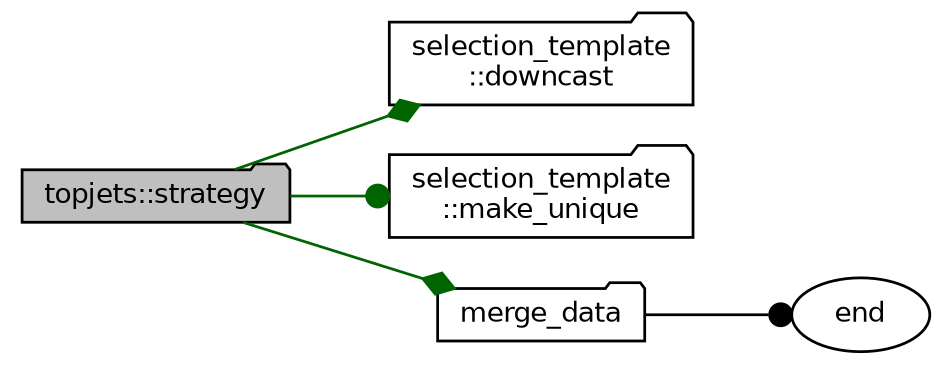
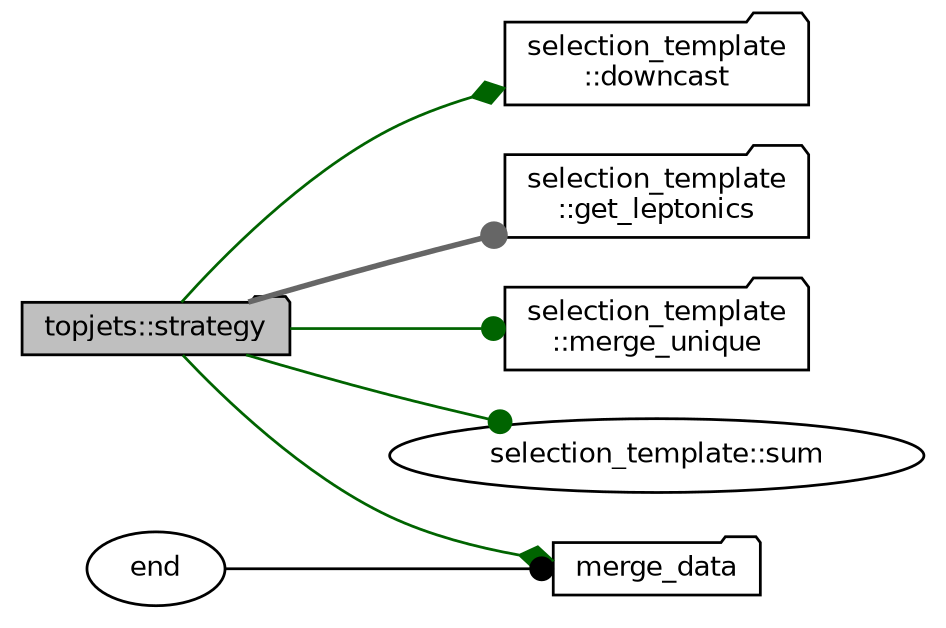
(541, 196) -> (657, 329)
none -> (657, 196)
(707, 315) -> (377, 569)
none -> (657, 456)
